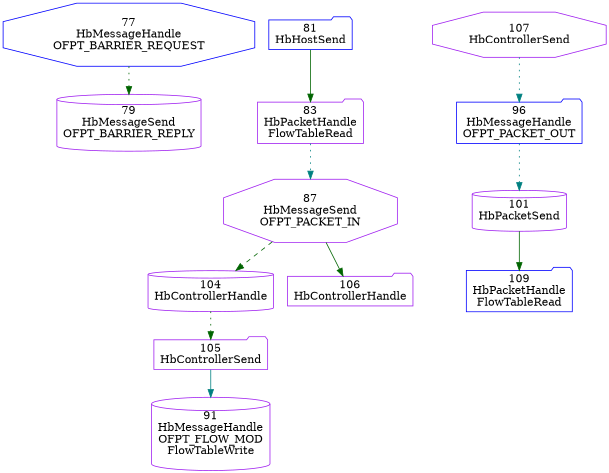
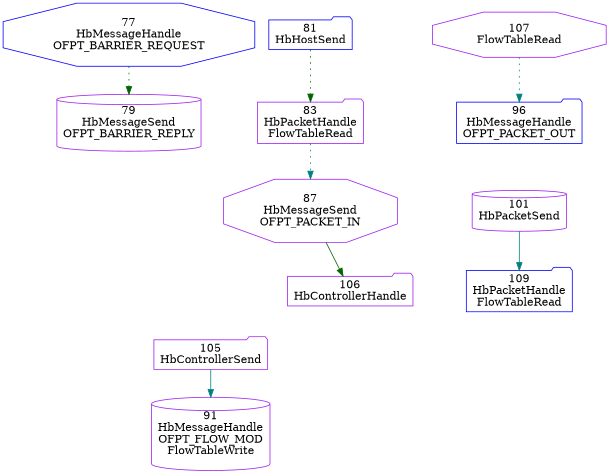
(519, 35) -> (519, 35)
(310, 72) -> (310, 72)
(519, 163) -> none
(519, 247) -> (519, 247)
(211, 291) -> none
